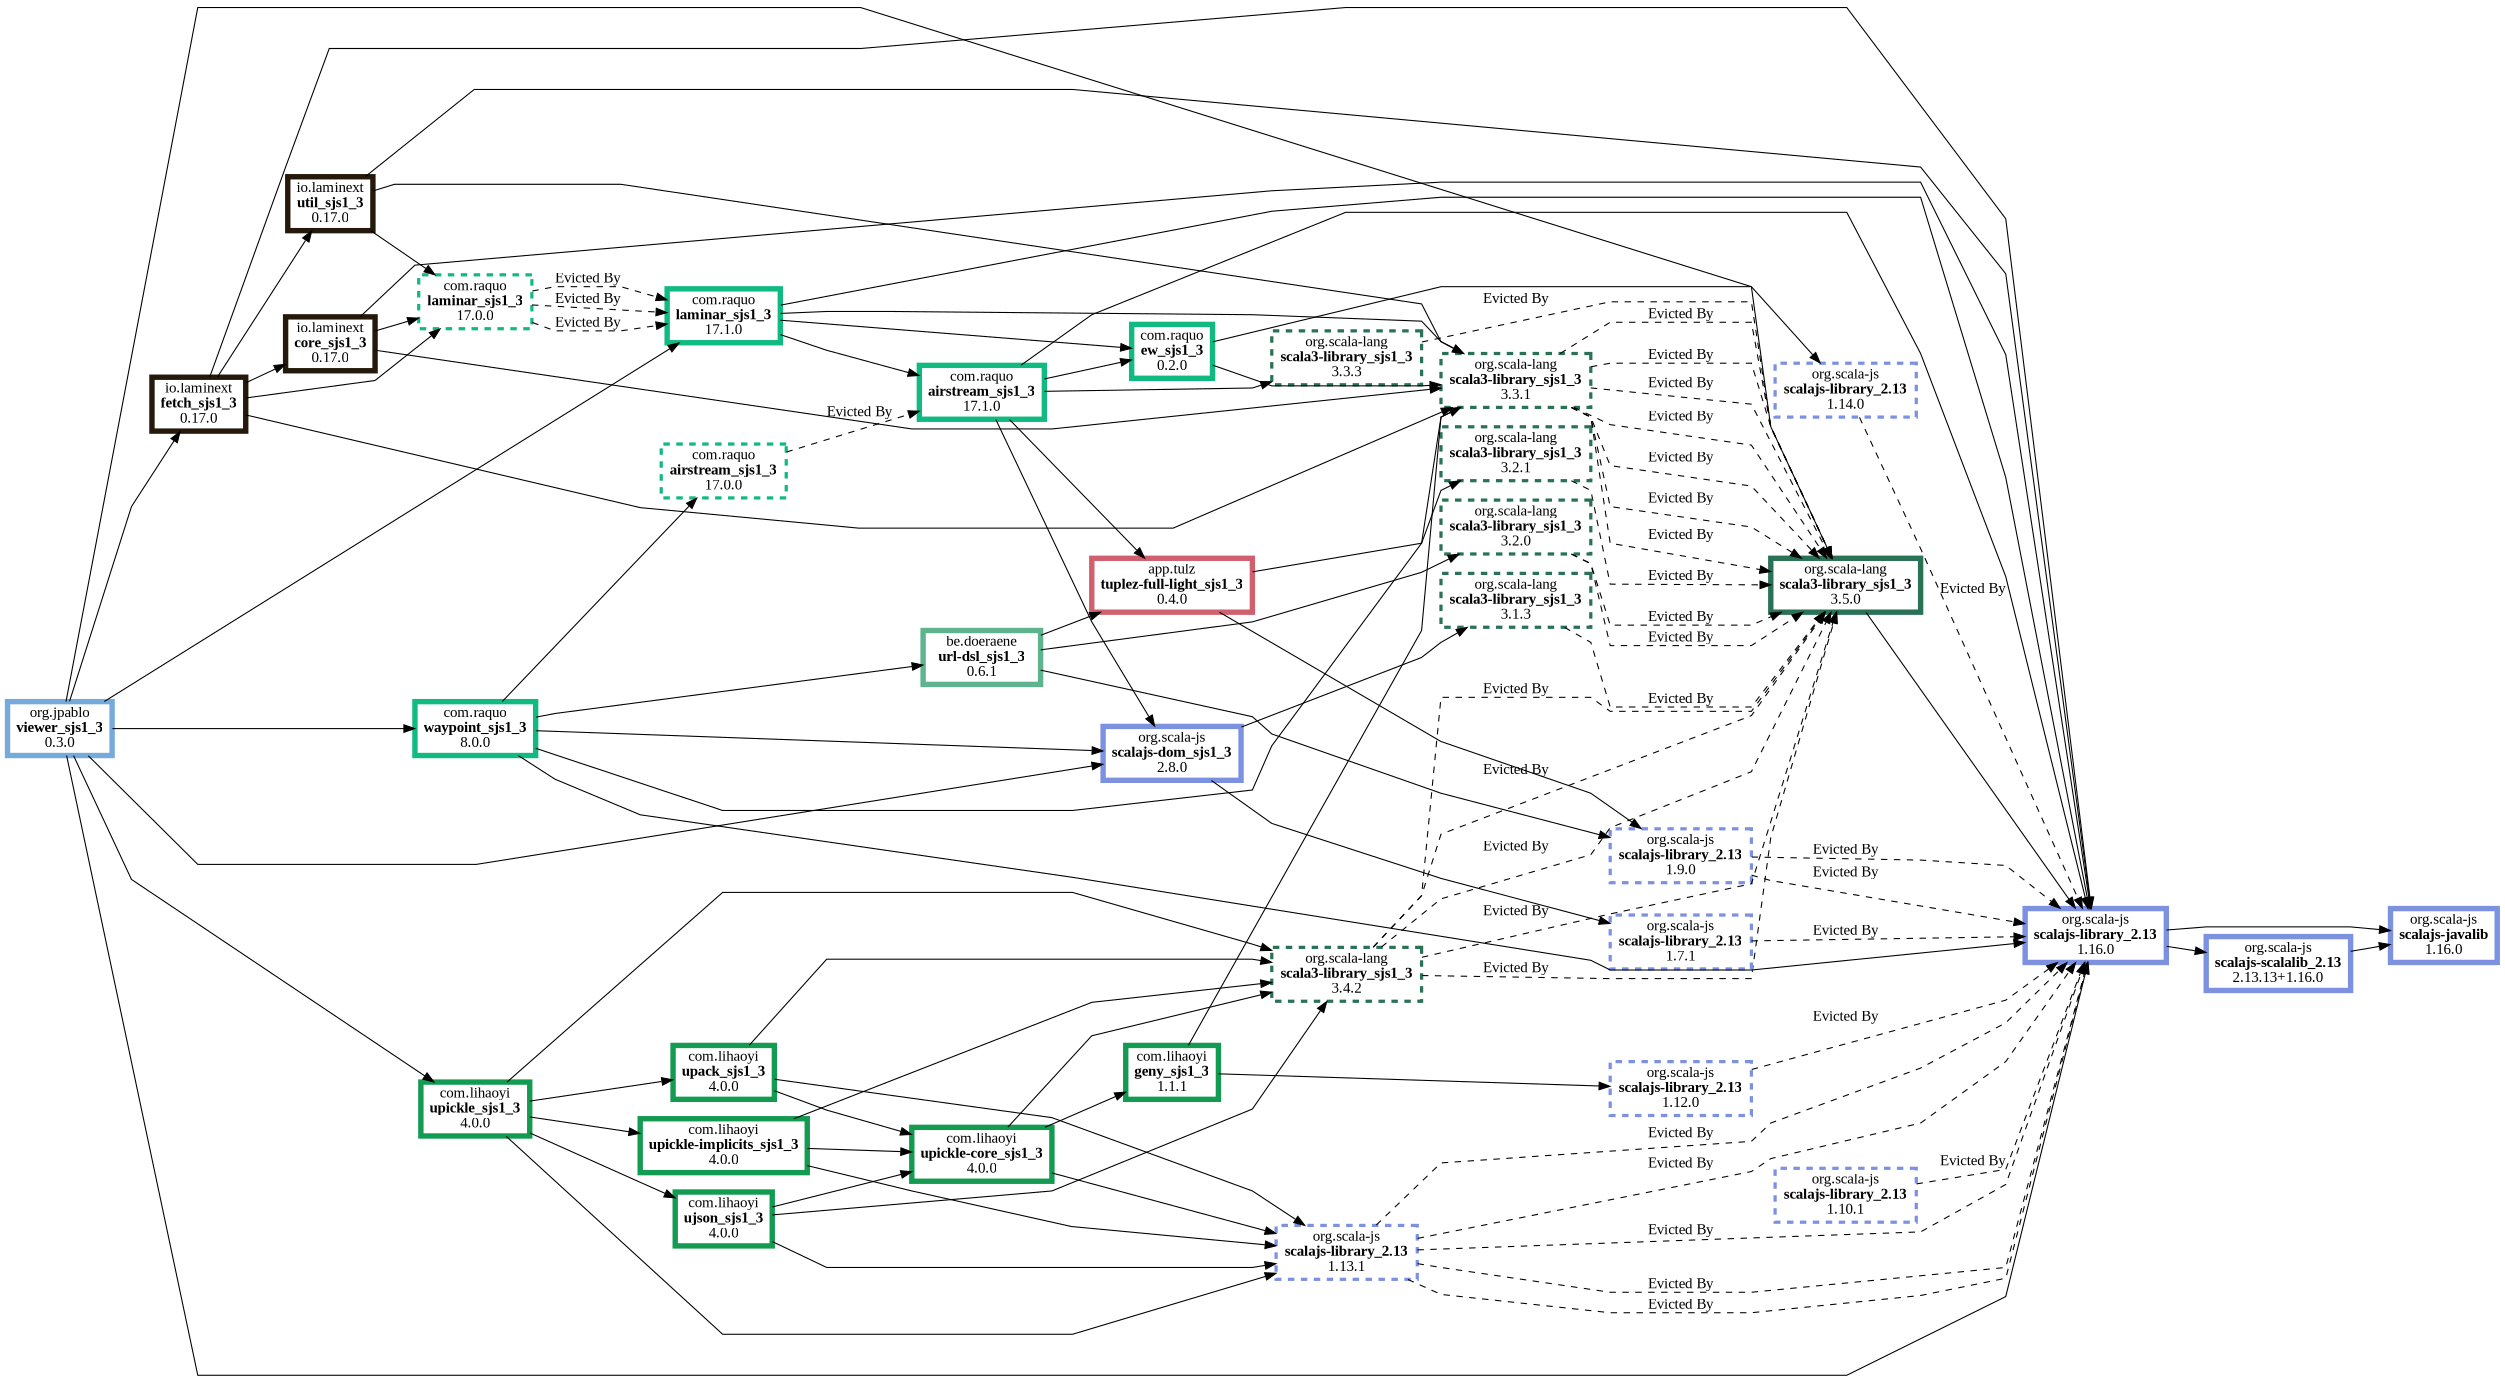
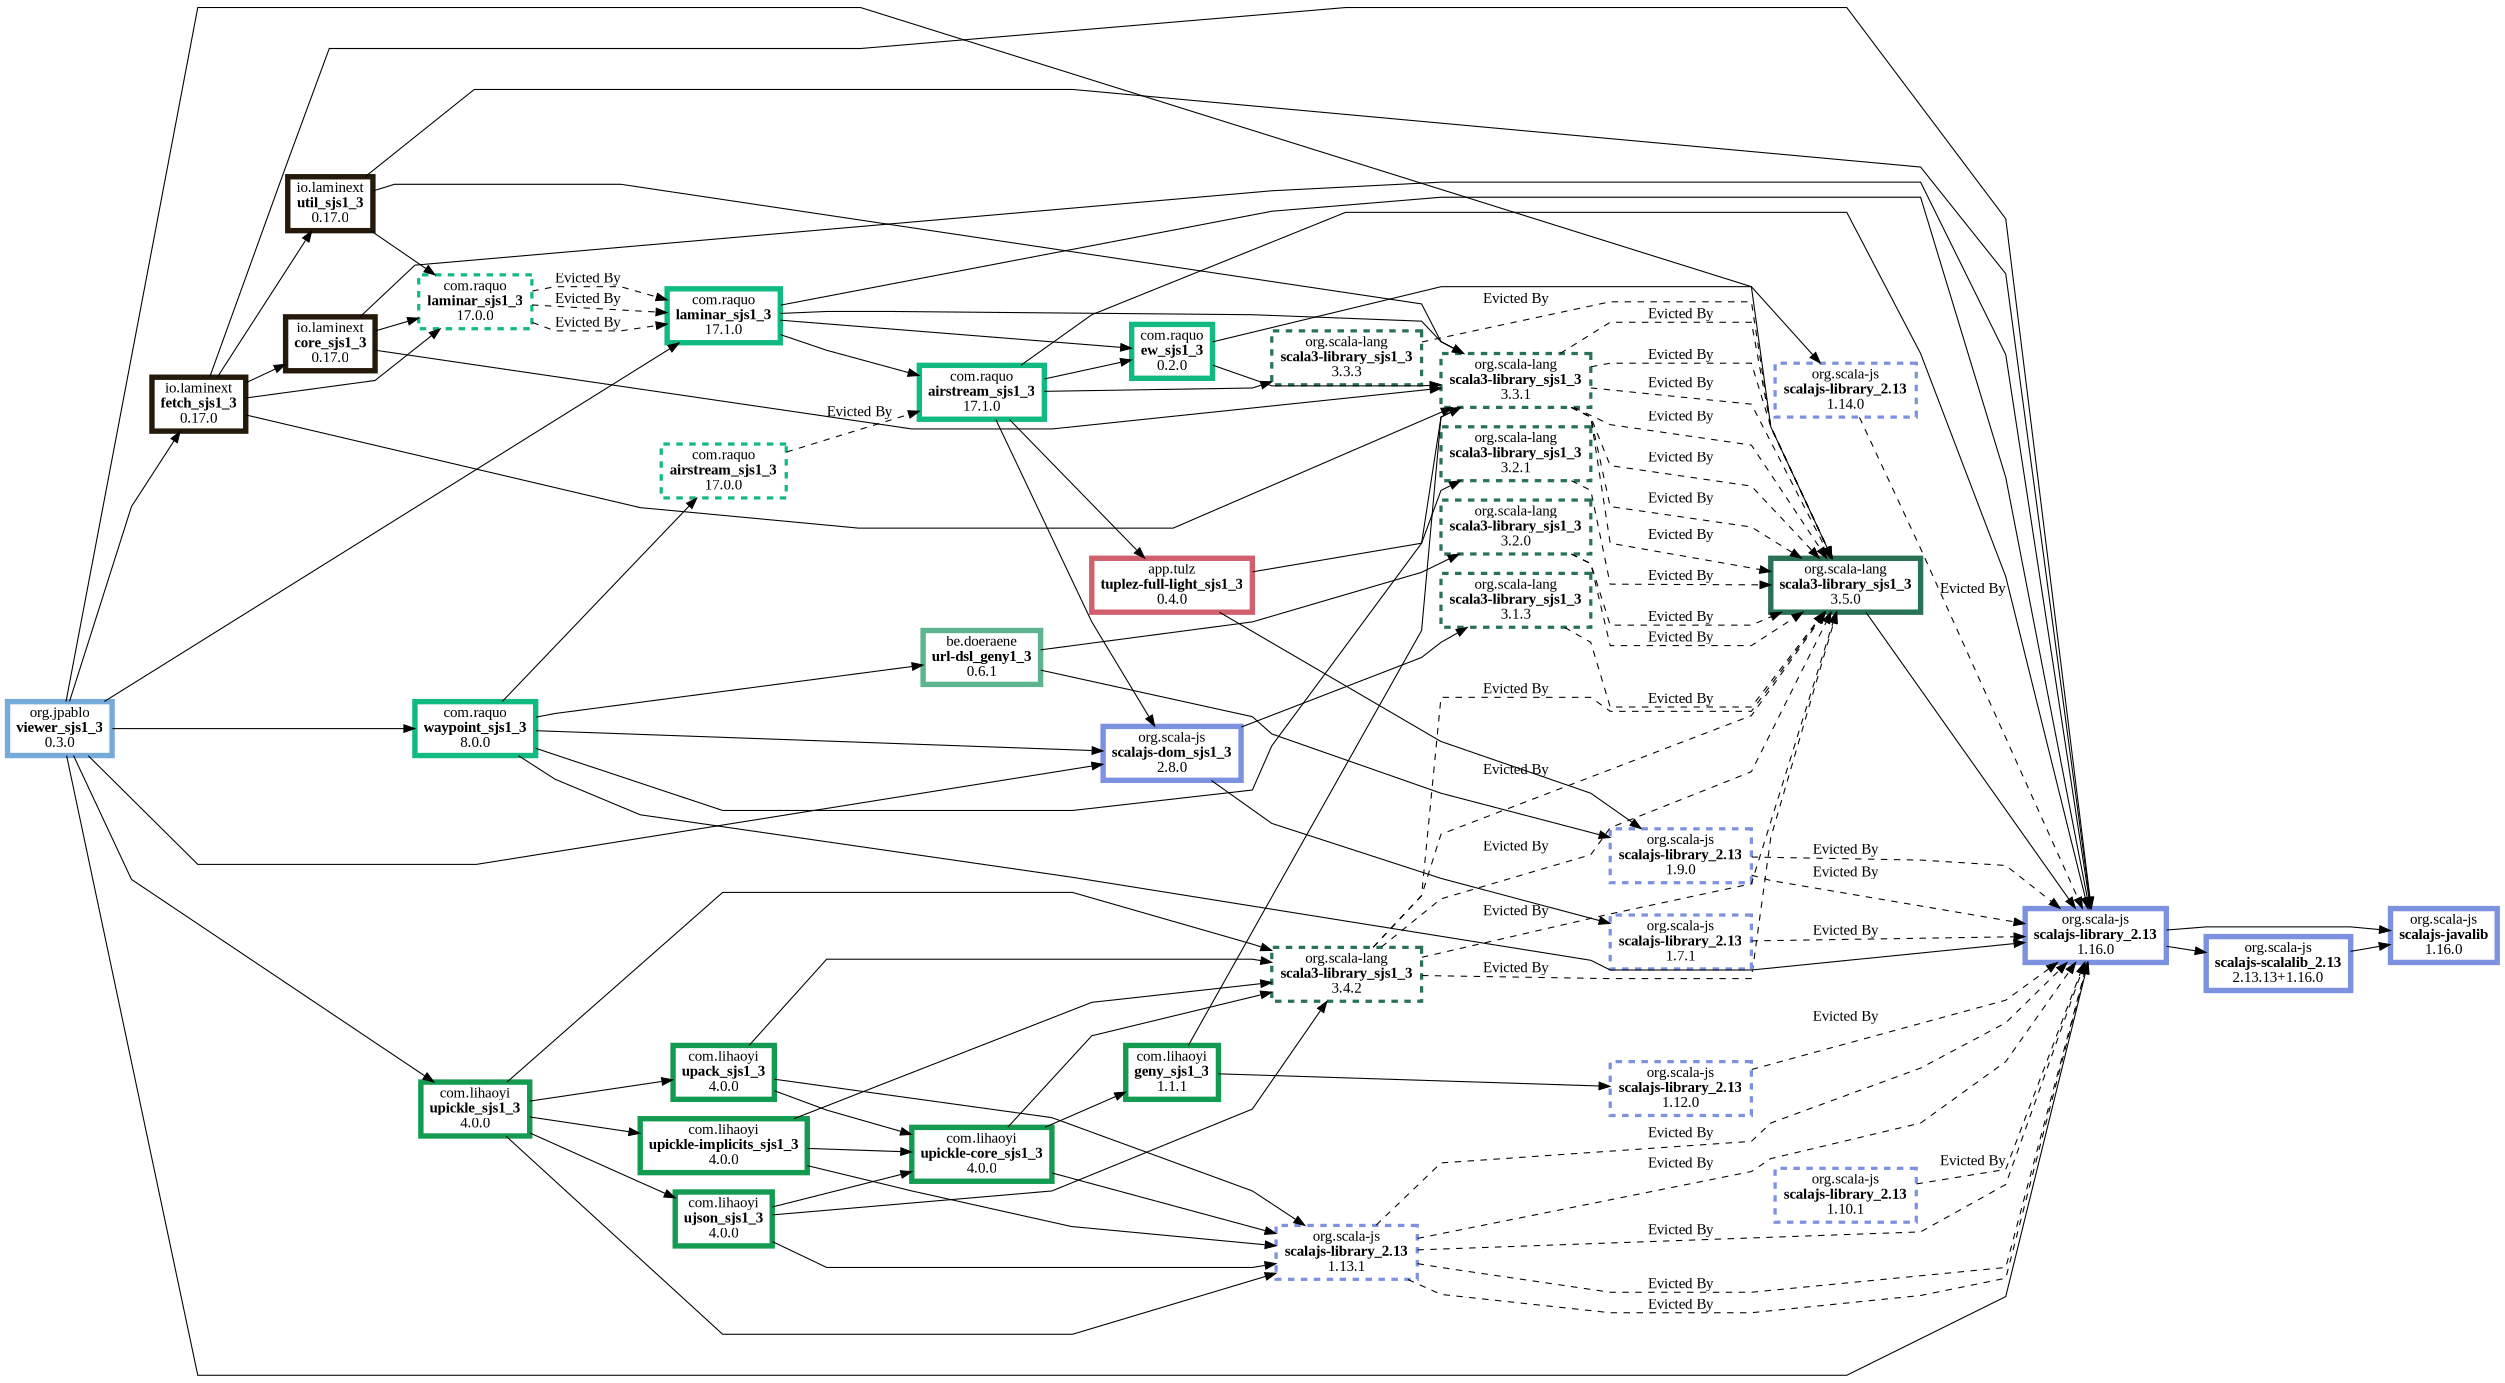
(1066, 626) -> none
(982, 656) -> (982, 656)
